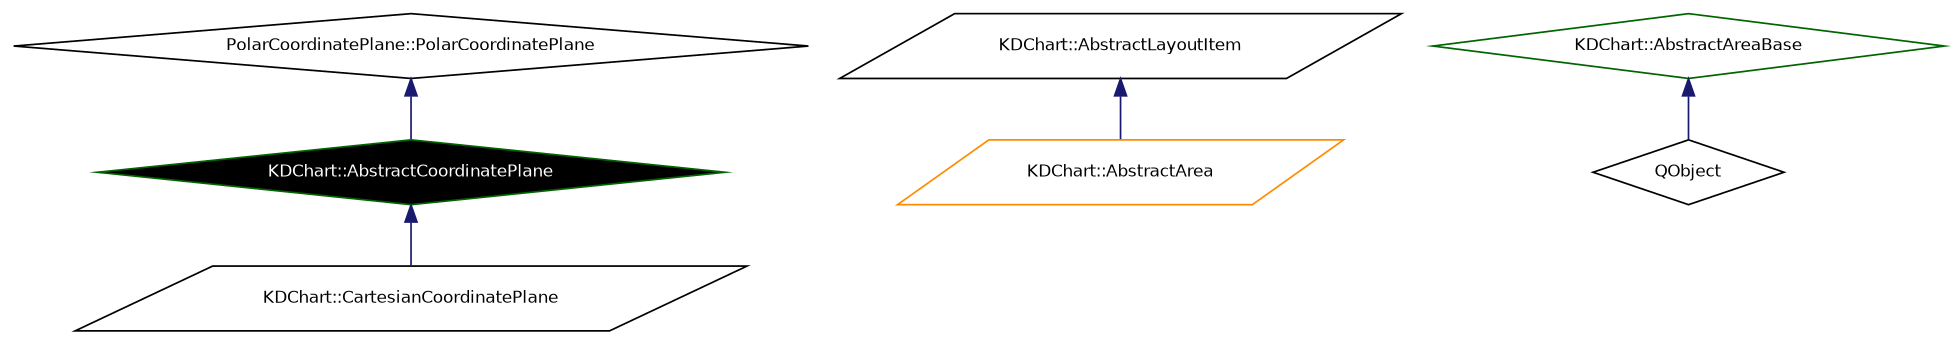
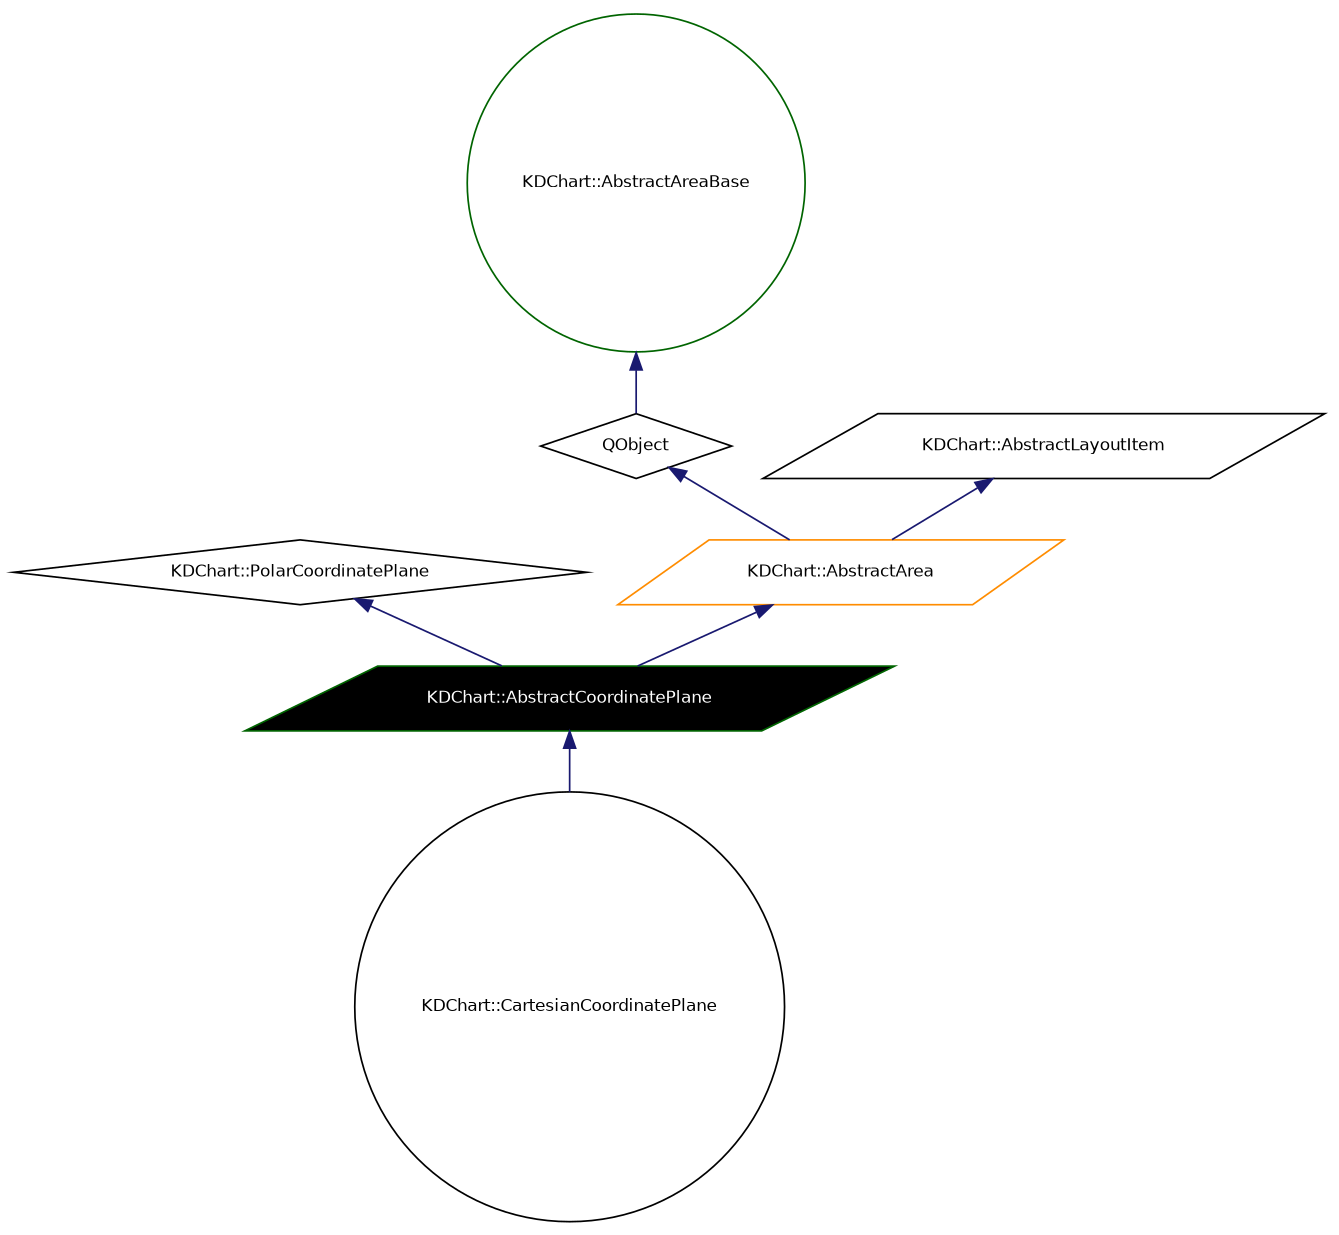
(411, 46) -> (300, 572)
(1688, 46) -> (636, 183)
(411, 172) -> (570, 699)
(411, 298) -> (570, 1007)
none -> (737, 508)
none -> (697, 639)
